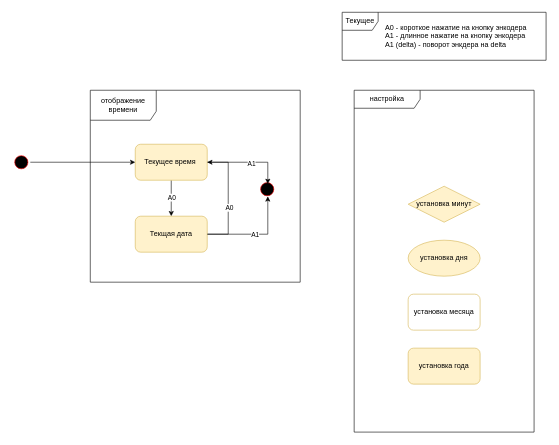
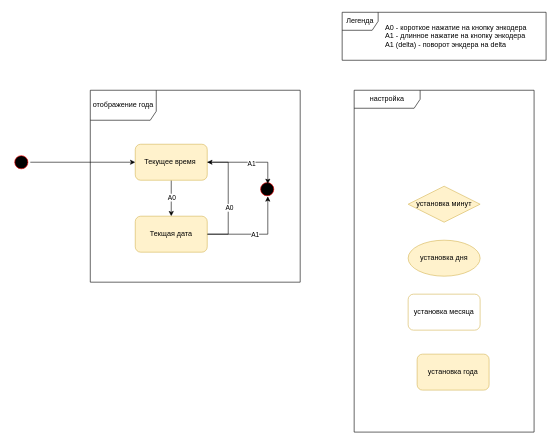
(360, 21) -> (360, 21)
(123, 105) -> (123, 105)
(444, 366) -> (453, 372)
